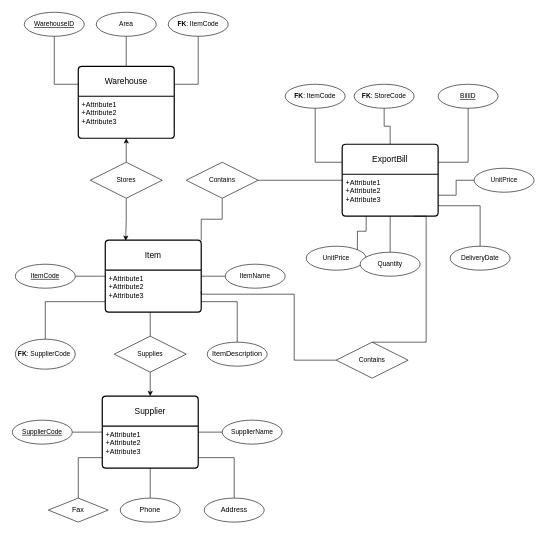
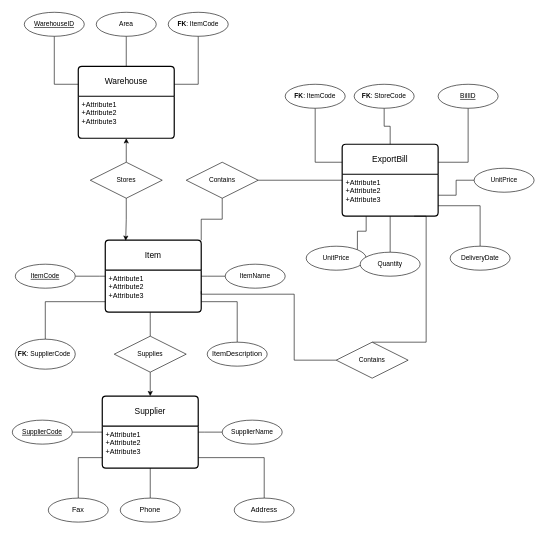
(78, 510) -> (78, 510)
(234, 510) -> (264, 510)
